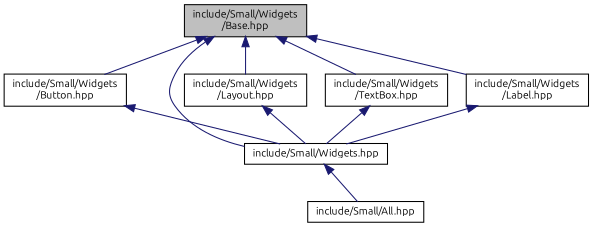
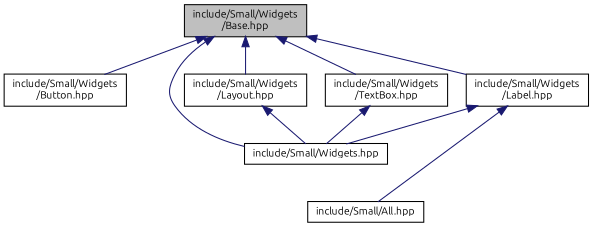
(211, 127) -> none
(344, 187) -> (438, 157)
